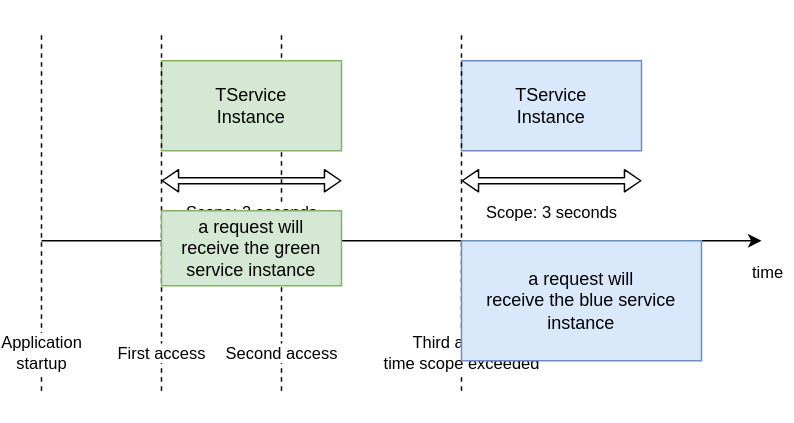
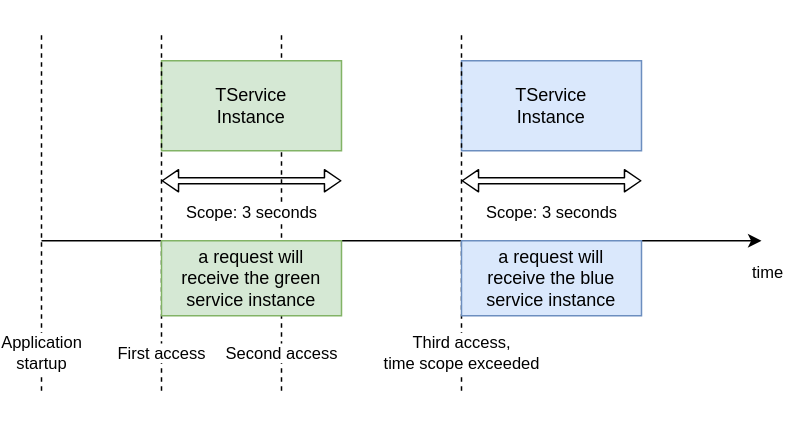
(251, 248) -> (251, 278)
(581, 301) -> (551, 278)
